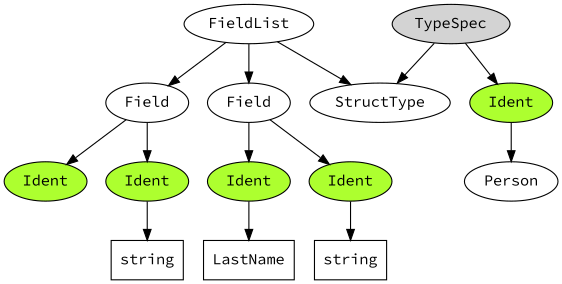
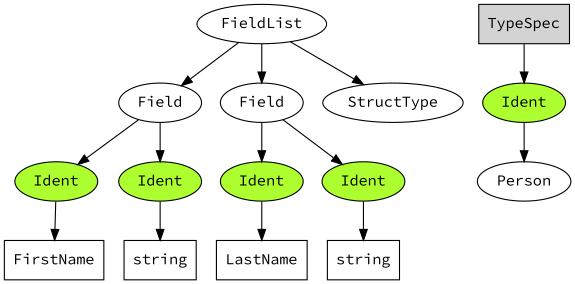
(451, 24) -> (524, 24)
(420, 59) -> none
none -> (54, 260)
